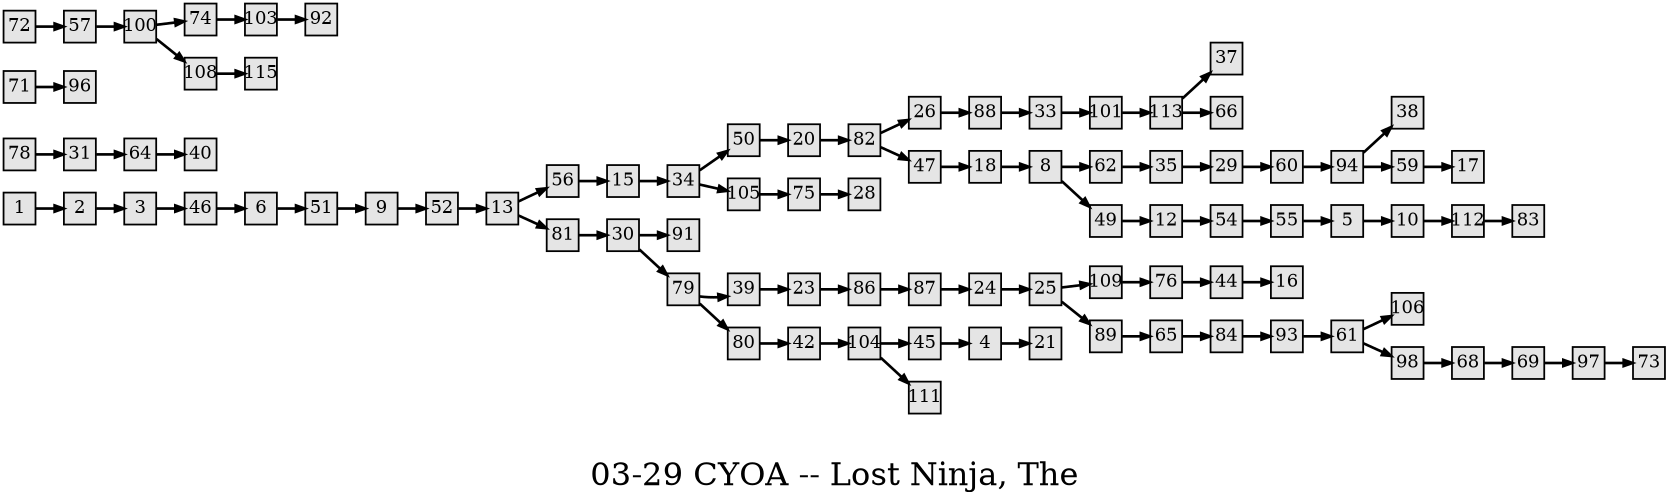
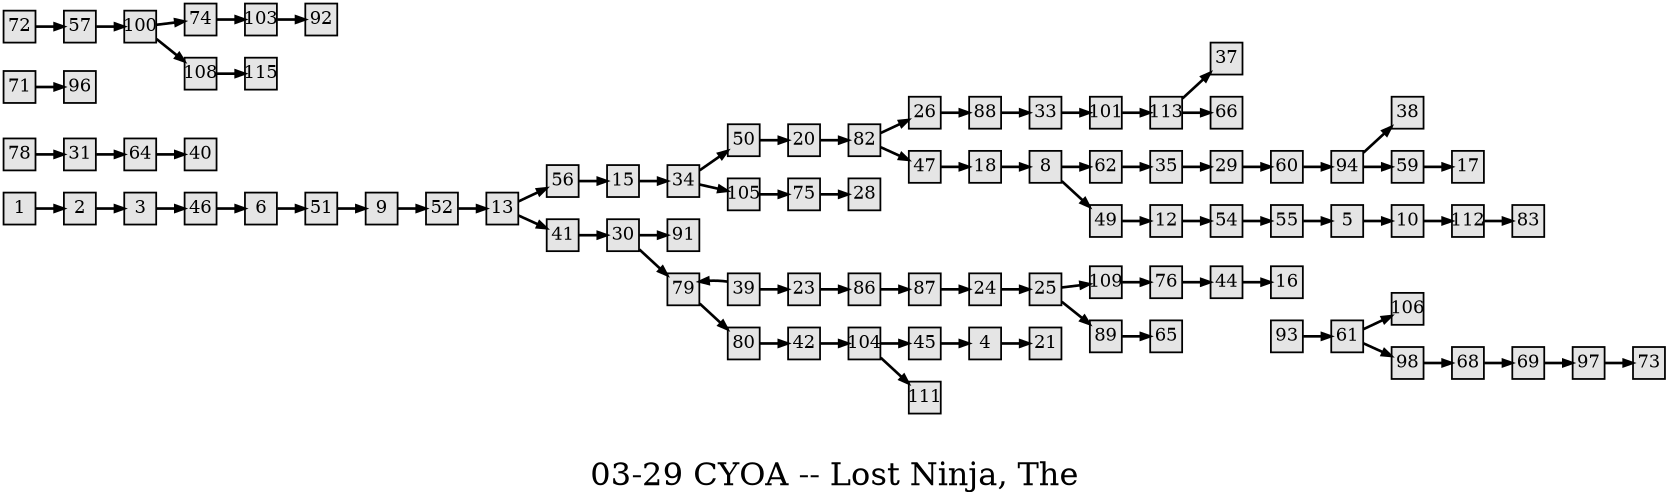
(563, 235) -> (563, 235)
(709, 297) -> (718, 281)
(1227, 336) -> none
